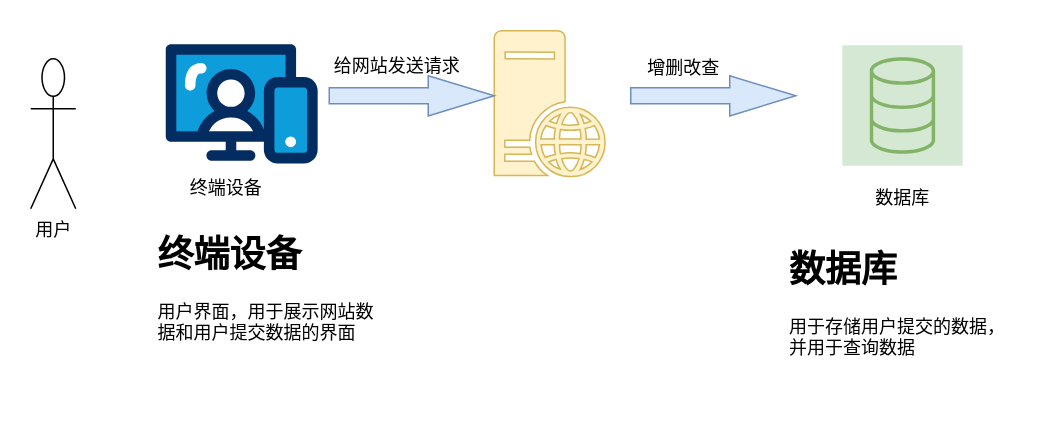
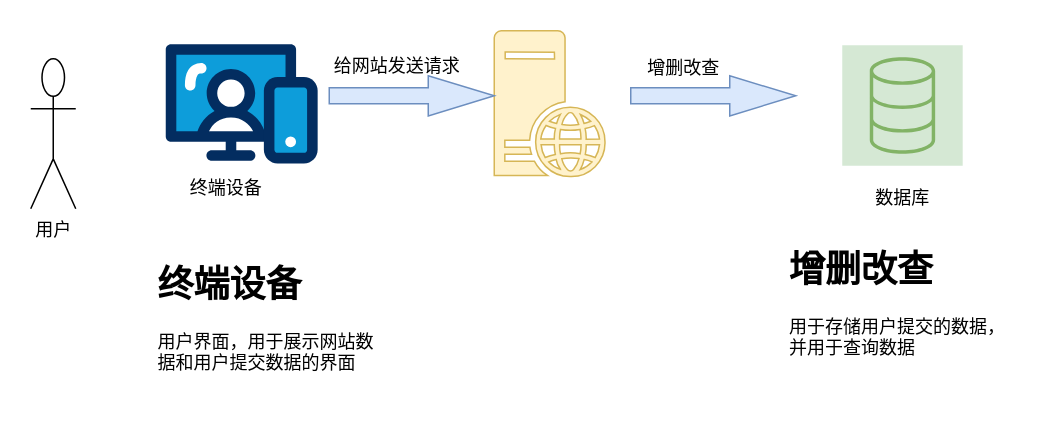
(904, 258) -> (904, 258)
(271, 301) -> (271, 331)
